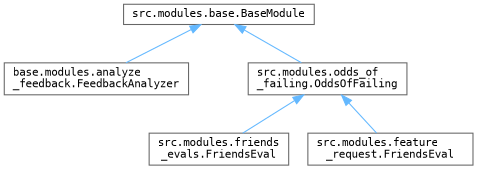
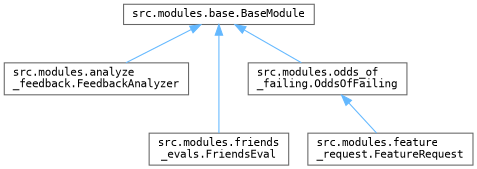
(96, 79) -> (96, 79)
(269, 117) -> (219, 84)
(390, 149) -> (390, 149)
